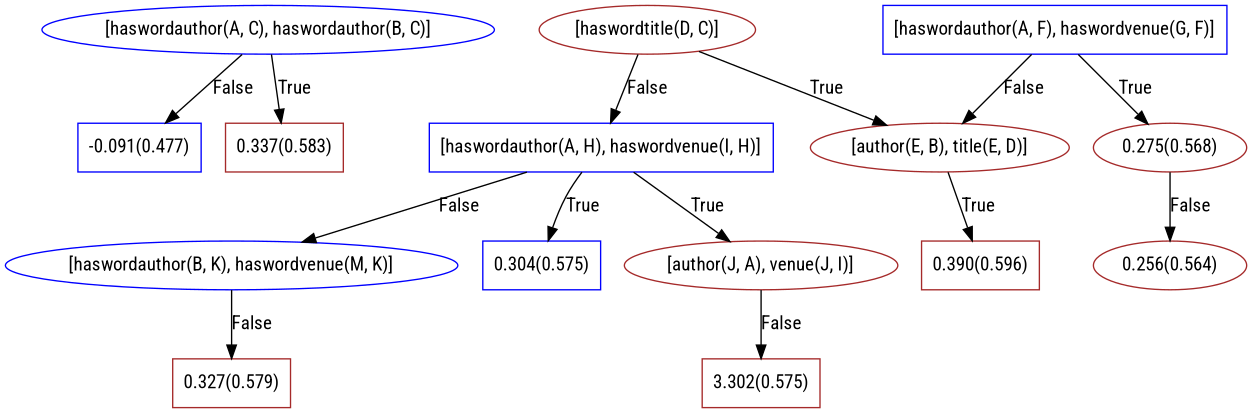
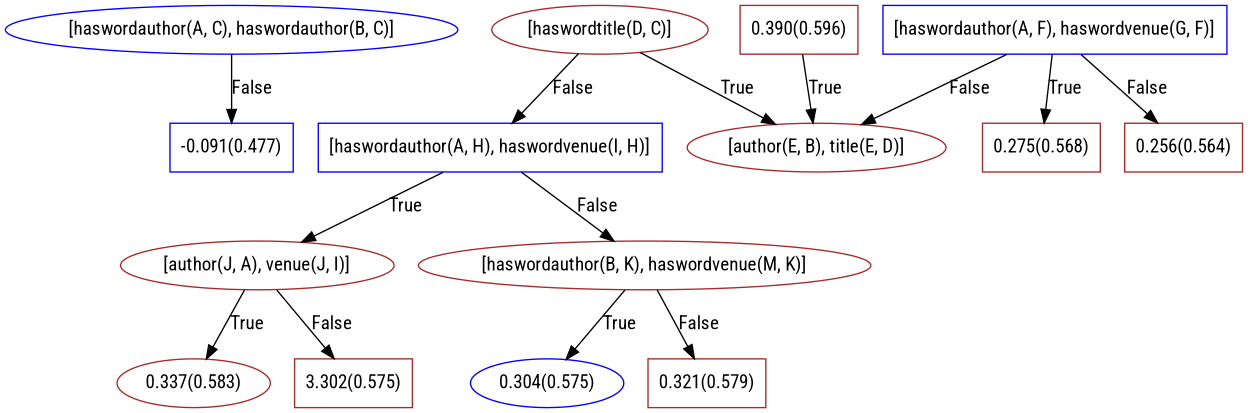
(275, 82) -> (229, 319)
(284, 148) -> (194, 383)
(1170, 148) -> (1041, 148)
(565, 199) -> (600, 319)
(958, 200) -> (807, 82)
(1170, 200) -> (1114, 84)
(232, 265) -> (645, 265)
(542, 265) -> (547, 383)
(1170, 265) -> (1184, 148)
(232, 383) -> (707, 383)
